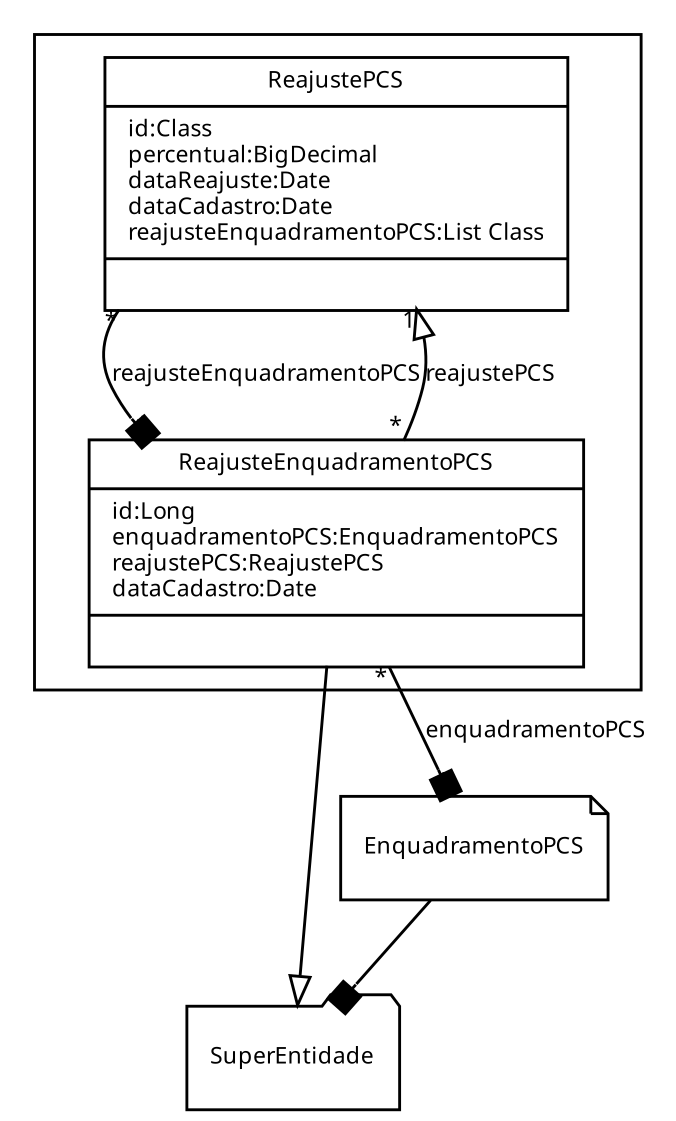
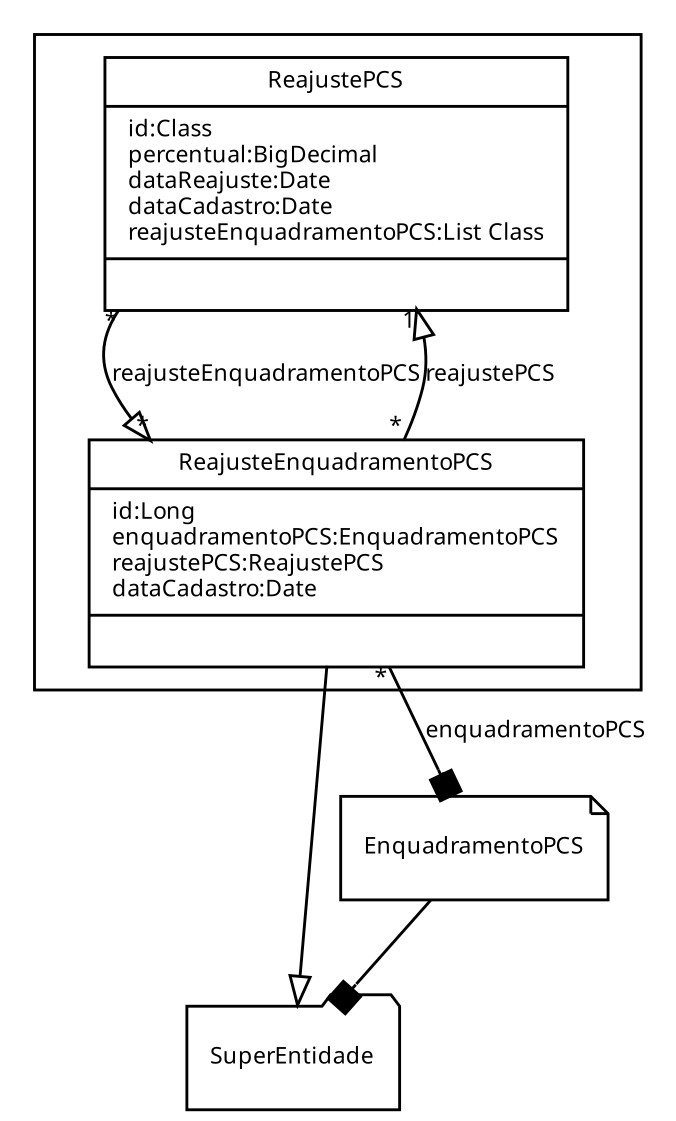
(105, 366) -> (105, 366)
